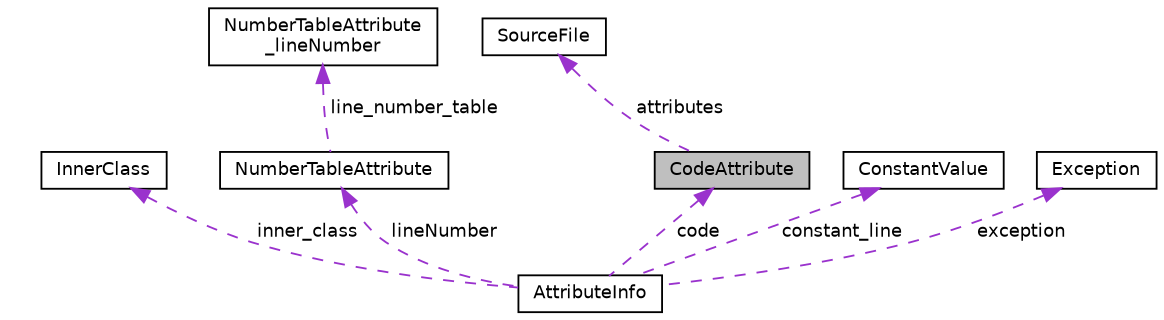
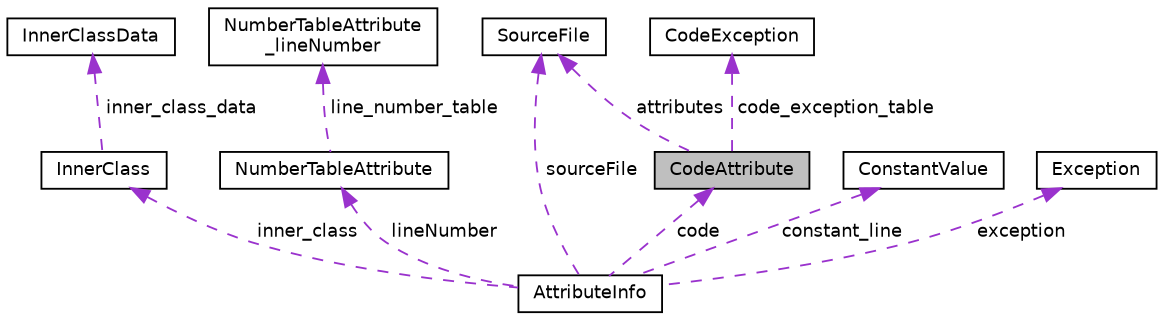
none -> (91, 37)
none -> (732, 37)
none -> (539, 179)
